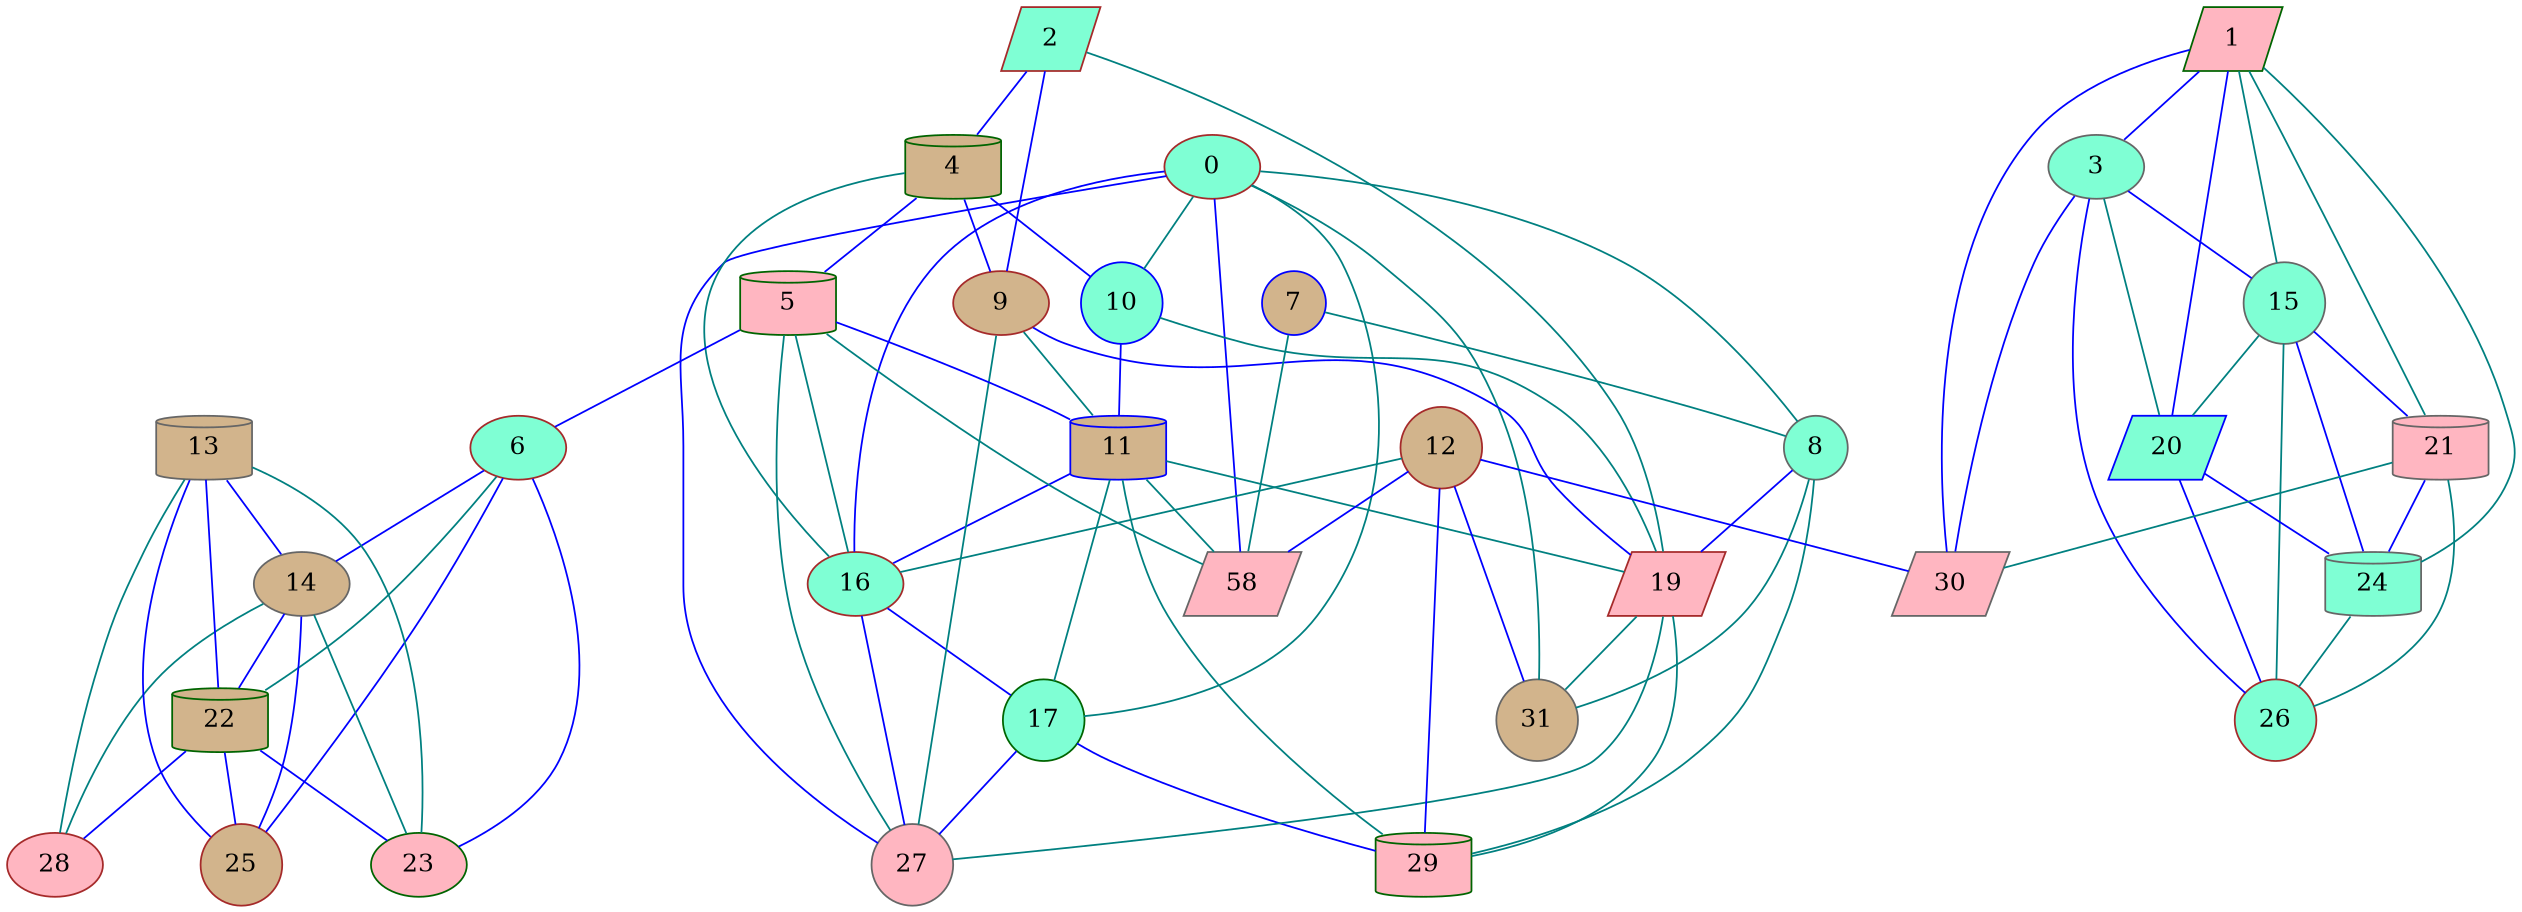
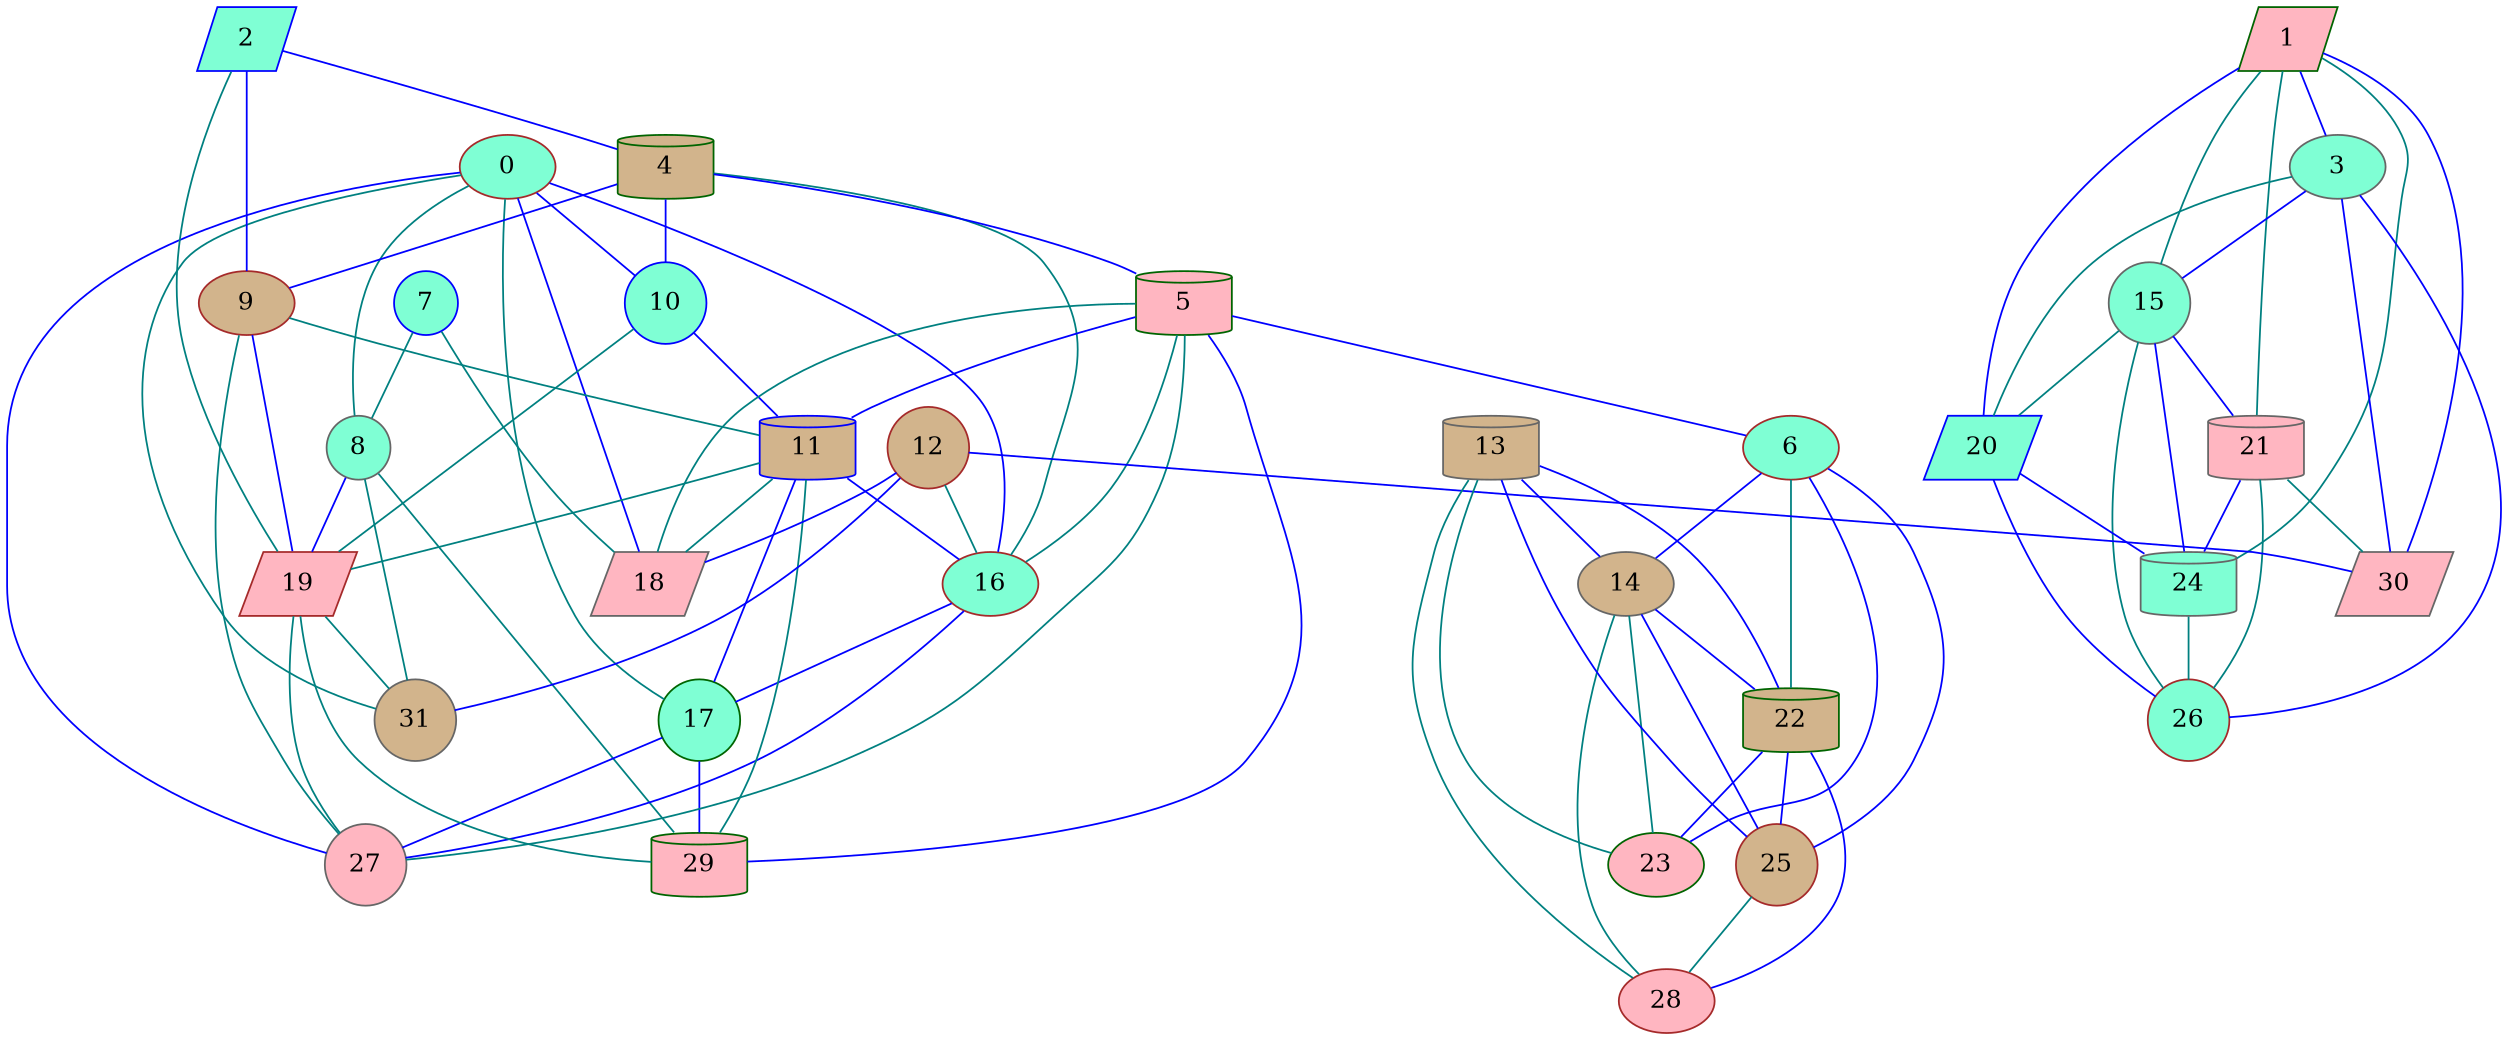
(1051, 39) -> (247, 39)
(1168, 233) -> (586, 234)
(1294, 303) -> (426, 303)
(1082, 580) -> (755, 581)
(1242, 584) -> (650, 584)
(1432, 660) -> (1222, 778)
none -> (1721, 934)
